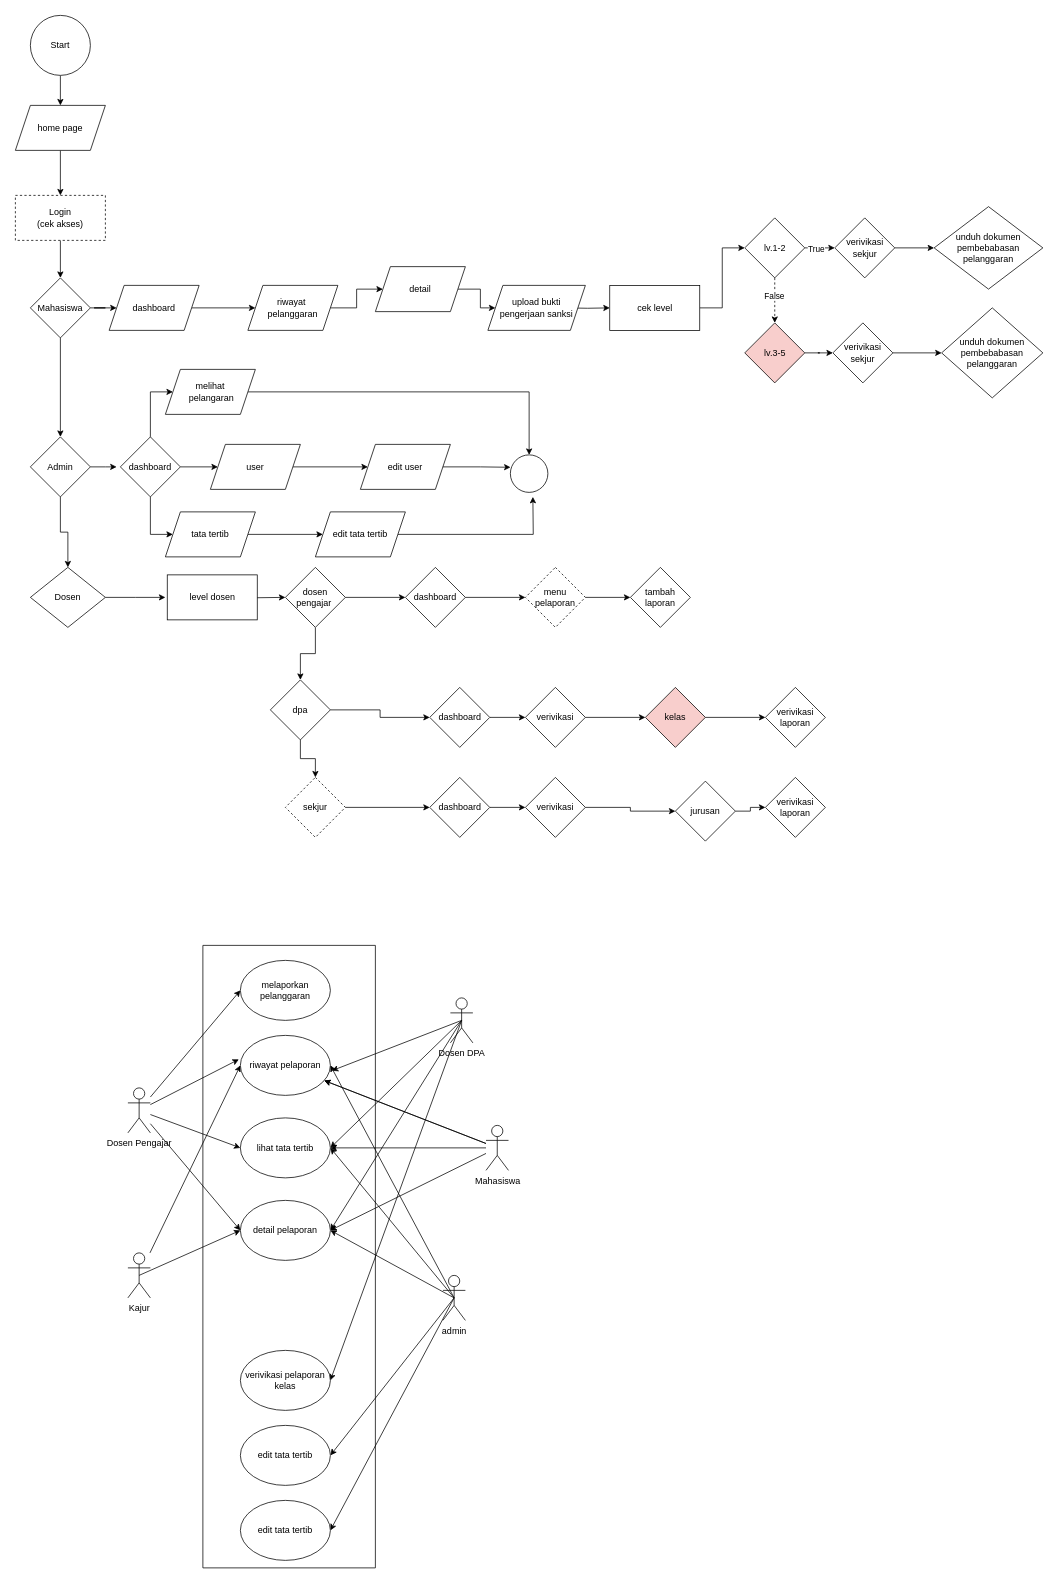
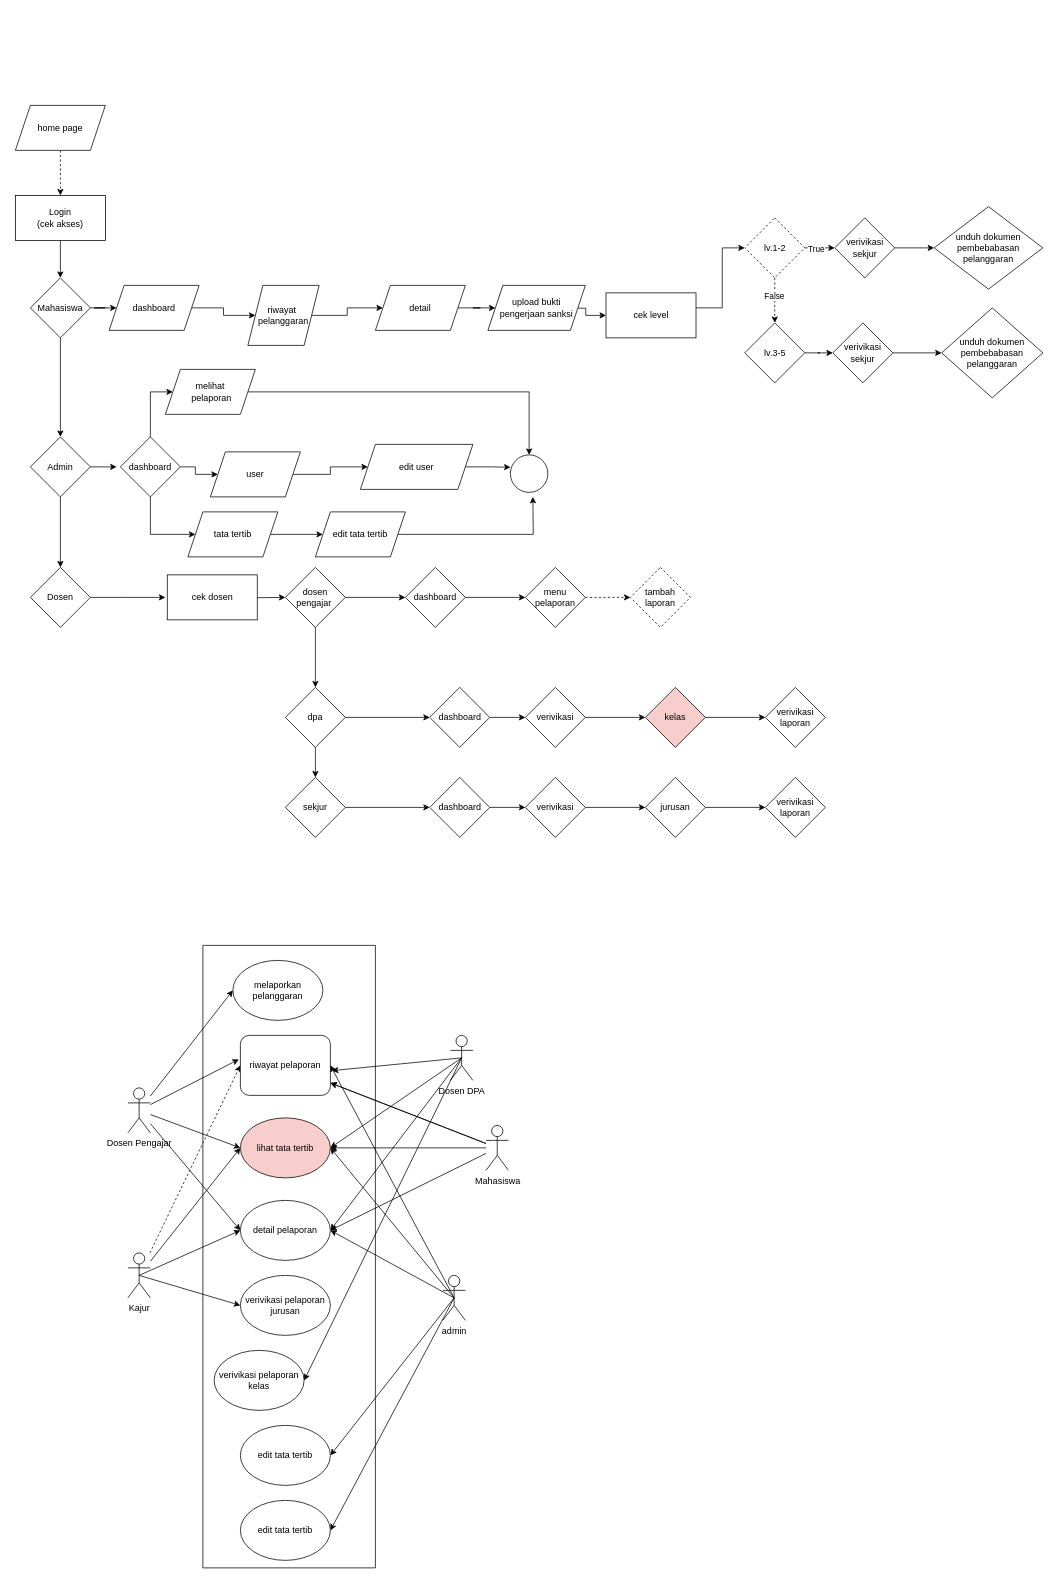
(60, 45) -> none
(60, 87) -> none
(60, 170) -> (60, 170)
(60, 218) -> (60, 218)
(775, 248) -> (775, 248)
(420, 289) -> (420, 308)
(293, 308) -> (284, 315)
(655, 308) -> (651, 315)
(775, 353) -> (775, 353)
(210, 392) -> (210, 392)
(255, 467) -> (255, 474)
(405, 467) -> (417, 467)
(210, 534) -> (233, 534)
(68, 597) -> (60, 597)
(213, 597) -> (213, 597)
(555, 597) -> (555, 597)
(605, 597) -> (605, 597)
(660, 597) -> (660, 597)
(300, 710) -> (315, 717)
(315, 807) -> (315, 807)
(705, 811) -> (675, 807)
(285, 990) -> (278, 990)
(462, 1020) -> (462, 1058)
(285, 1065) -> (285, 1065)
(285, 1148) -> (285, 1148)
(175, 1201) -> (175, 1201)
none -> (194, 1207)
none -> (188, 1290)
none -> (285, 1305)
(285, 1380) -> (259, 1380)
